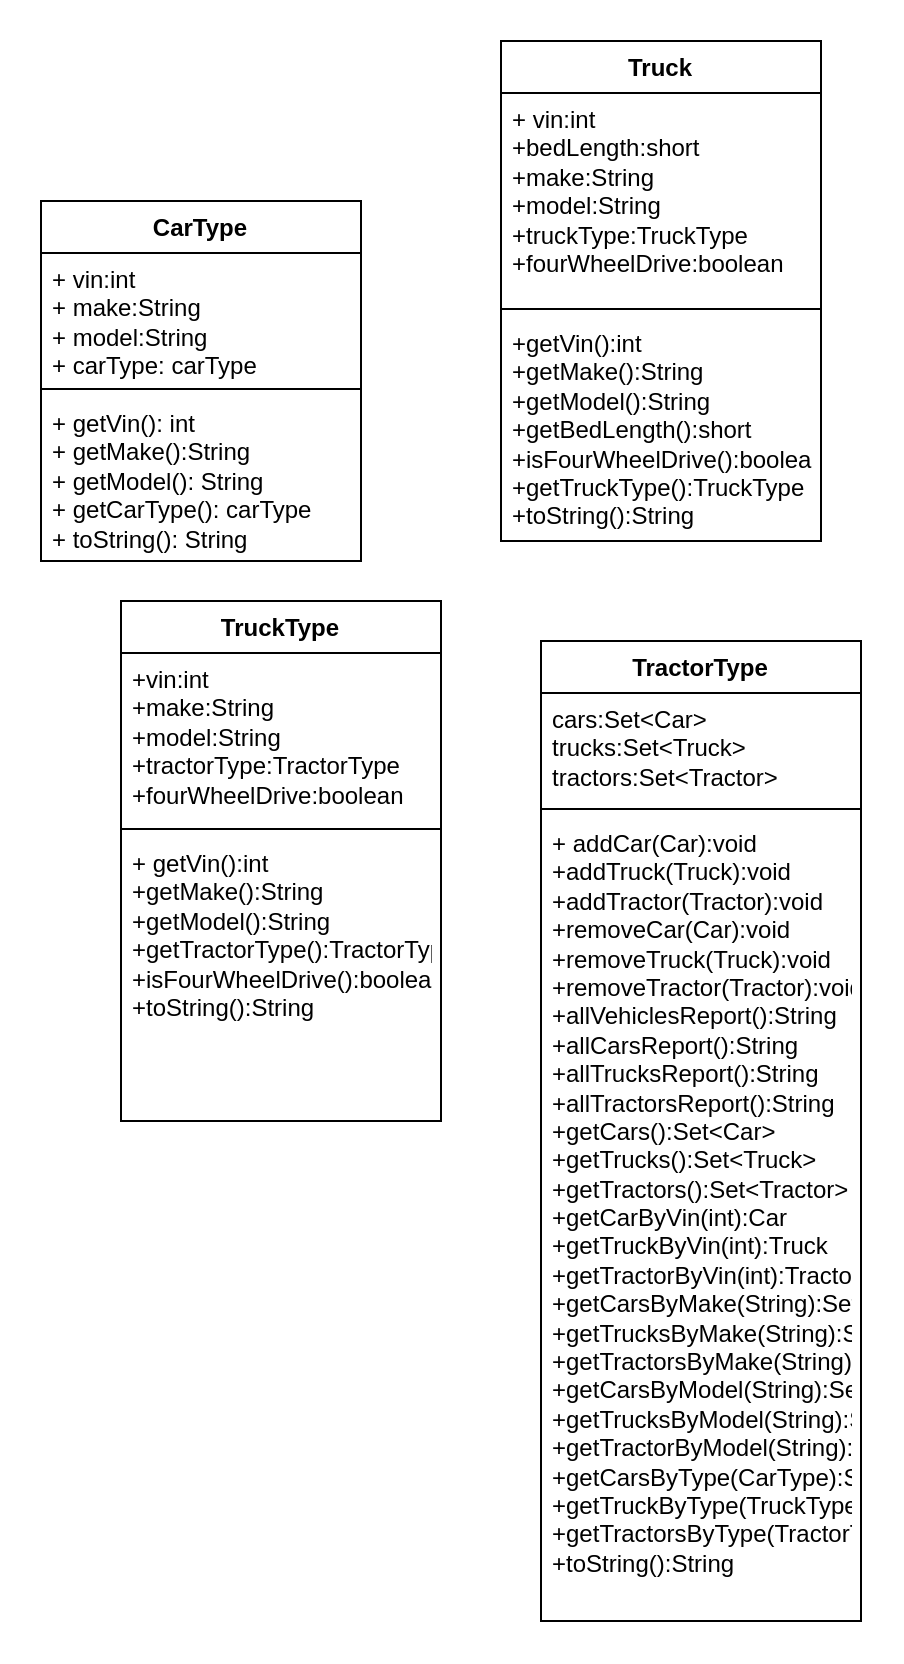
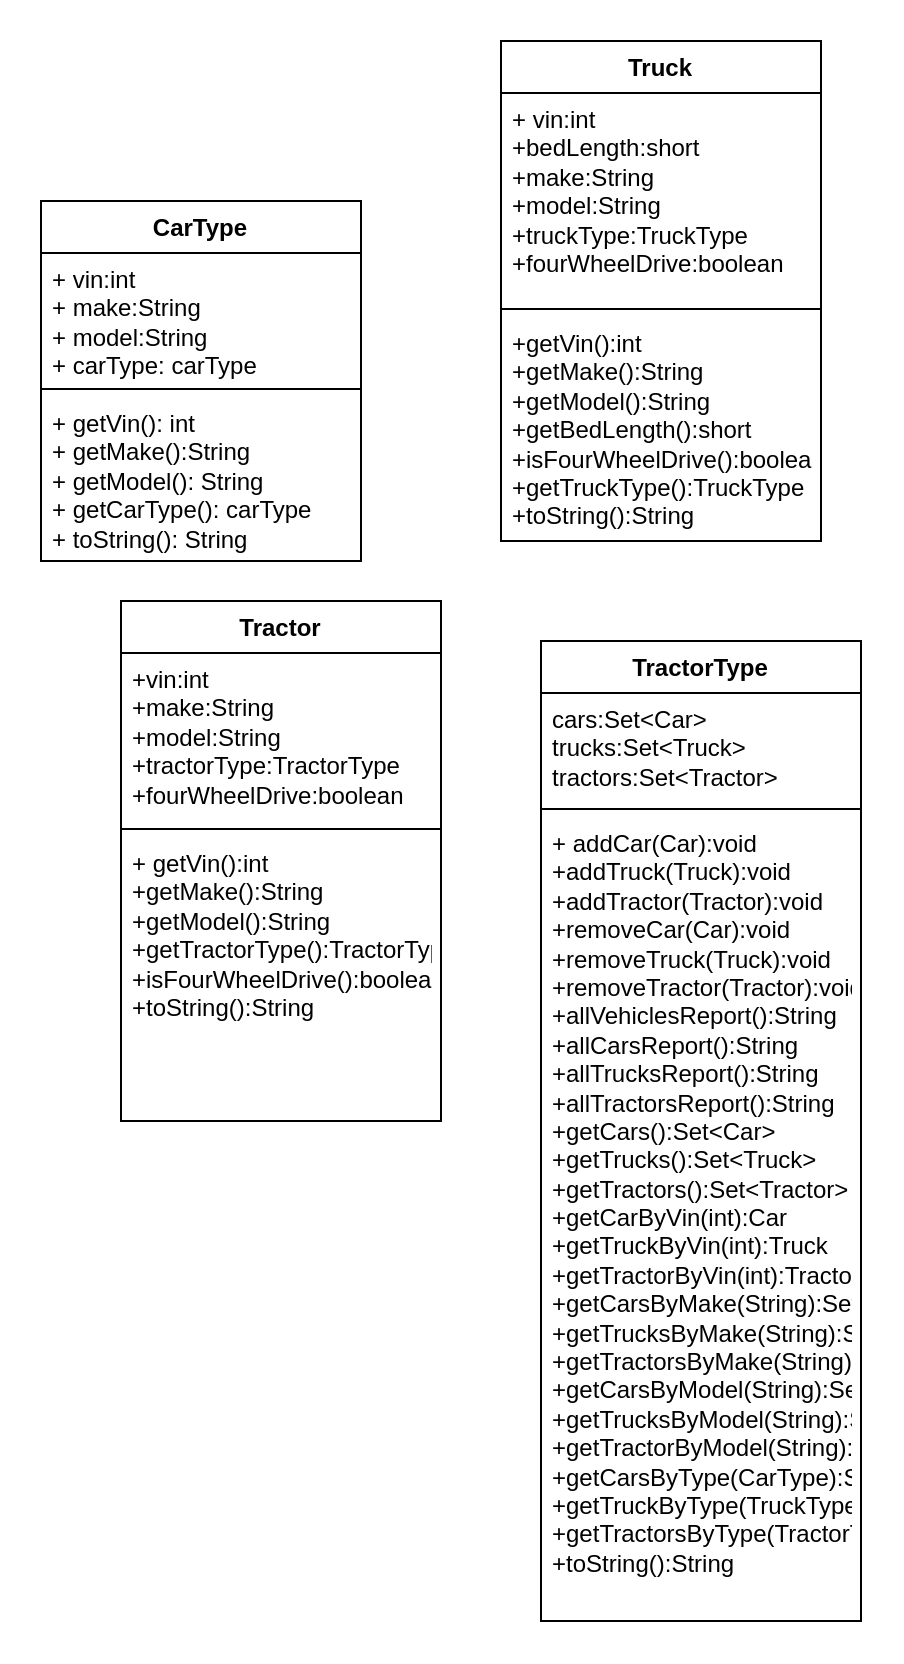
(281, 629) -> (281, 629)
